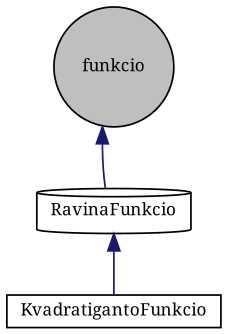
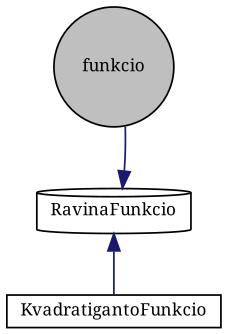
(103, 166) -> (125, 149)
